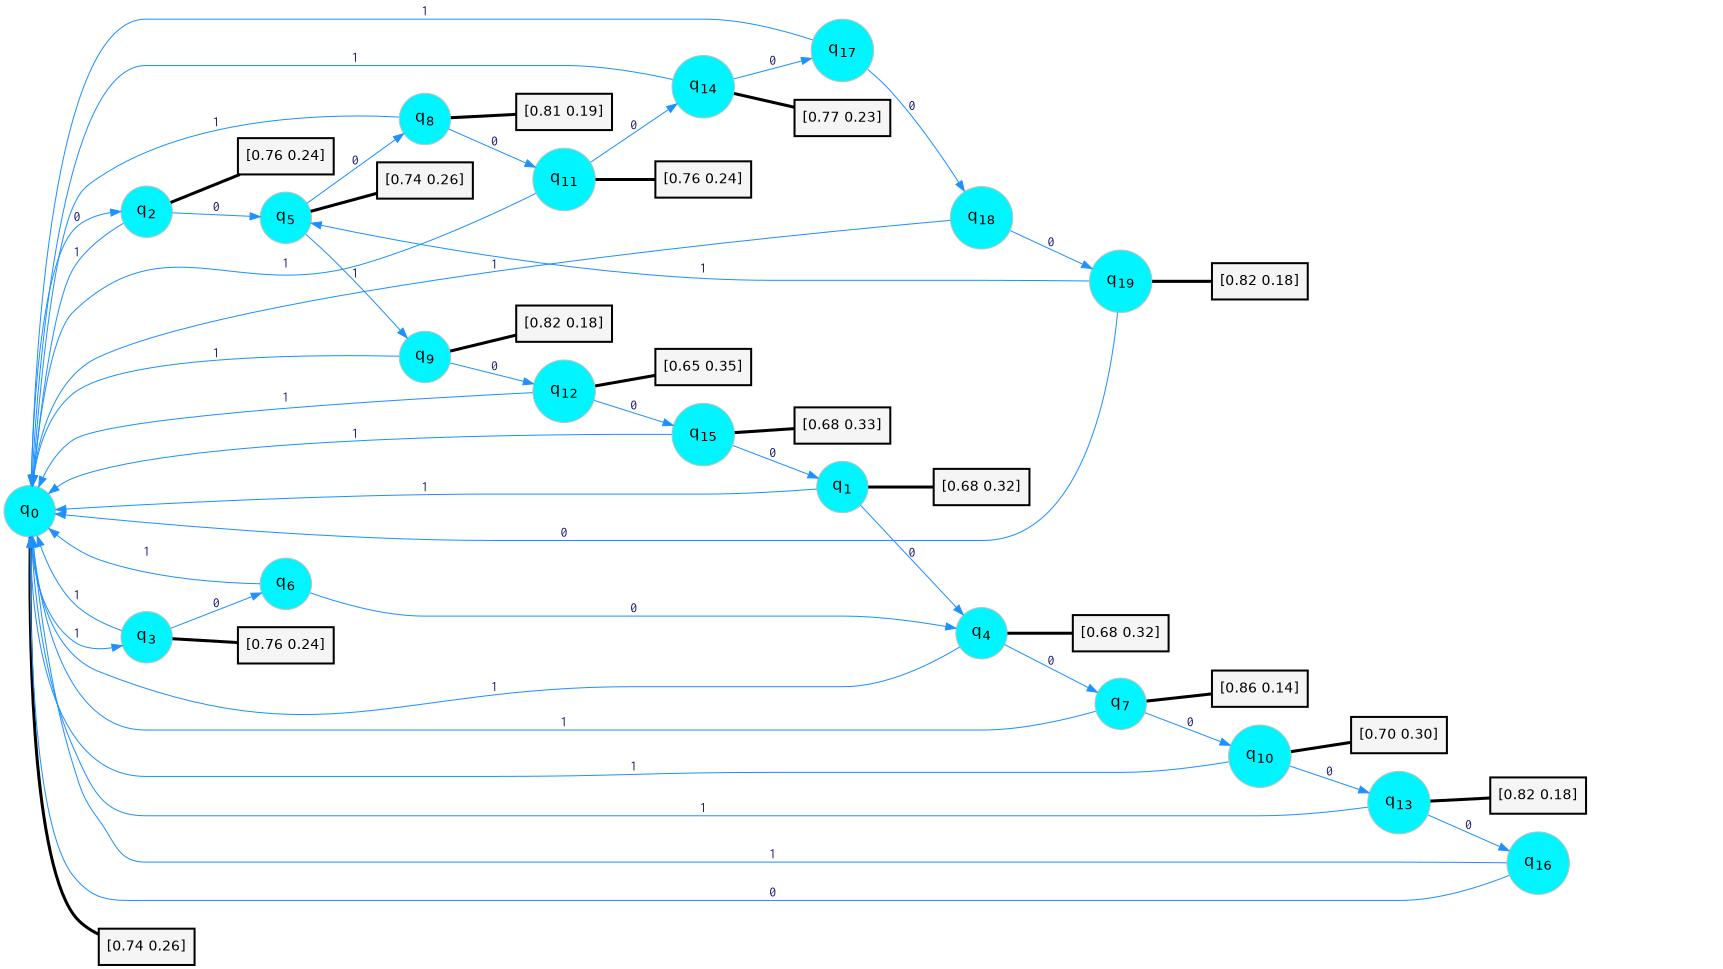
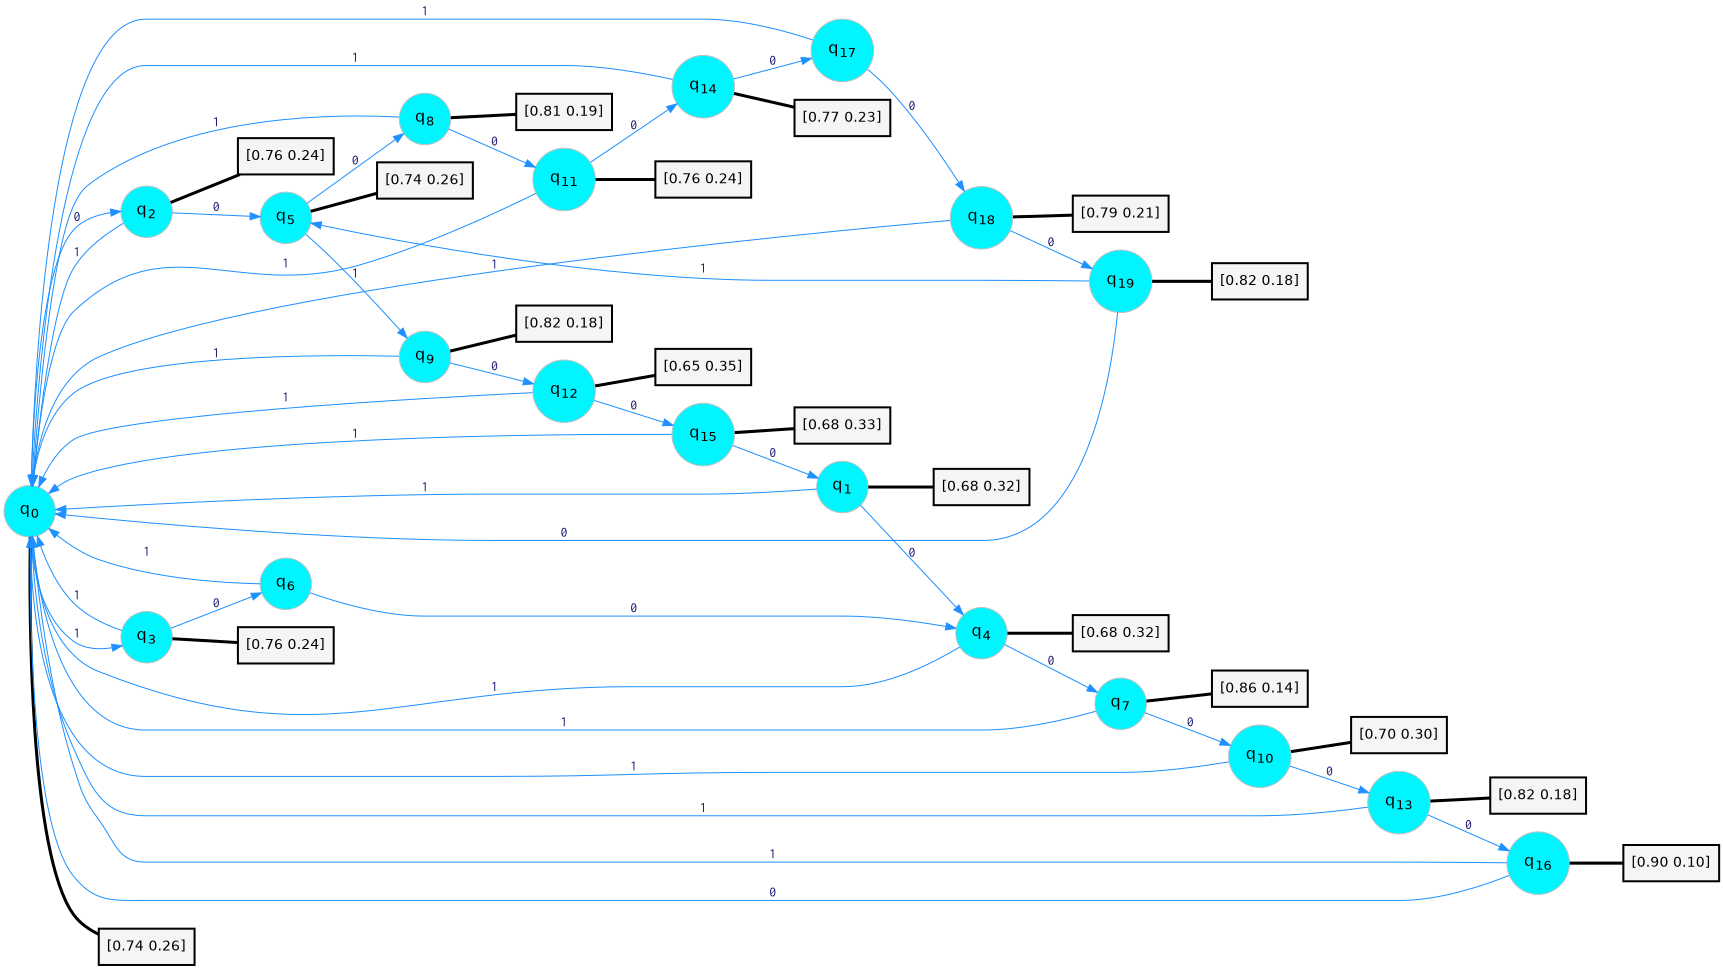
none -> (1121, 214)
none -> (1671, 863)
